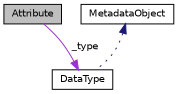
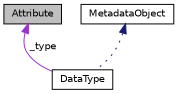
(61, 41) -> (31, 57)
